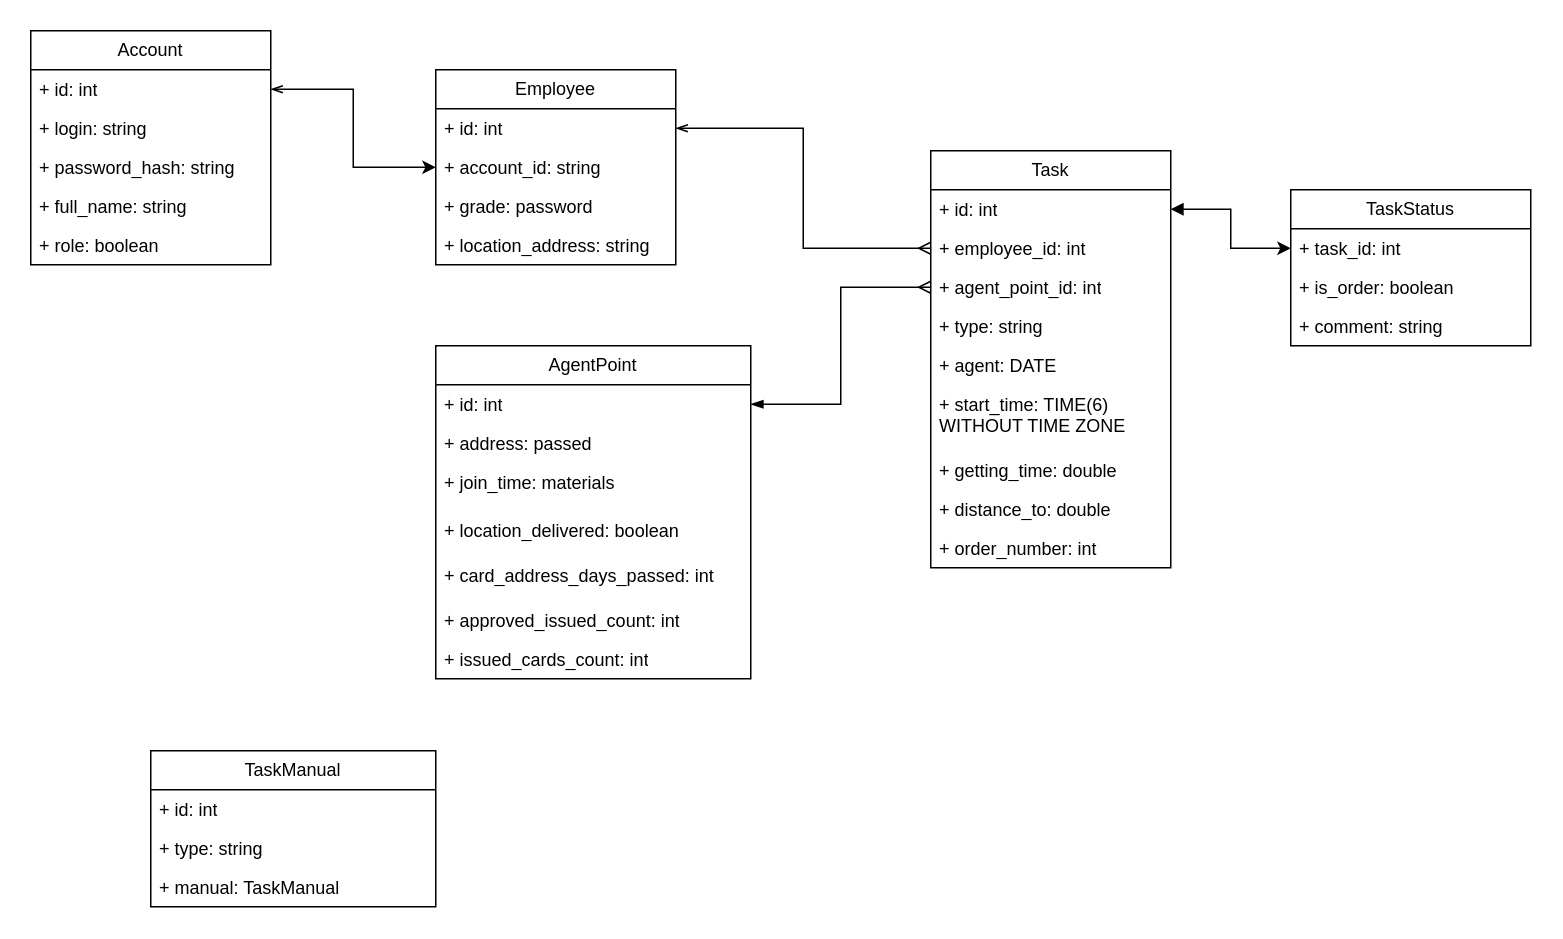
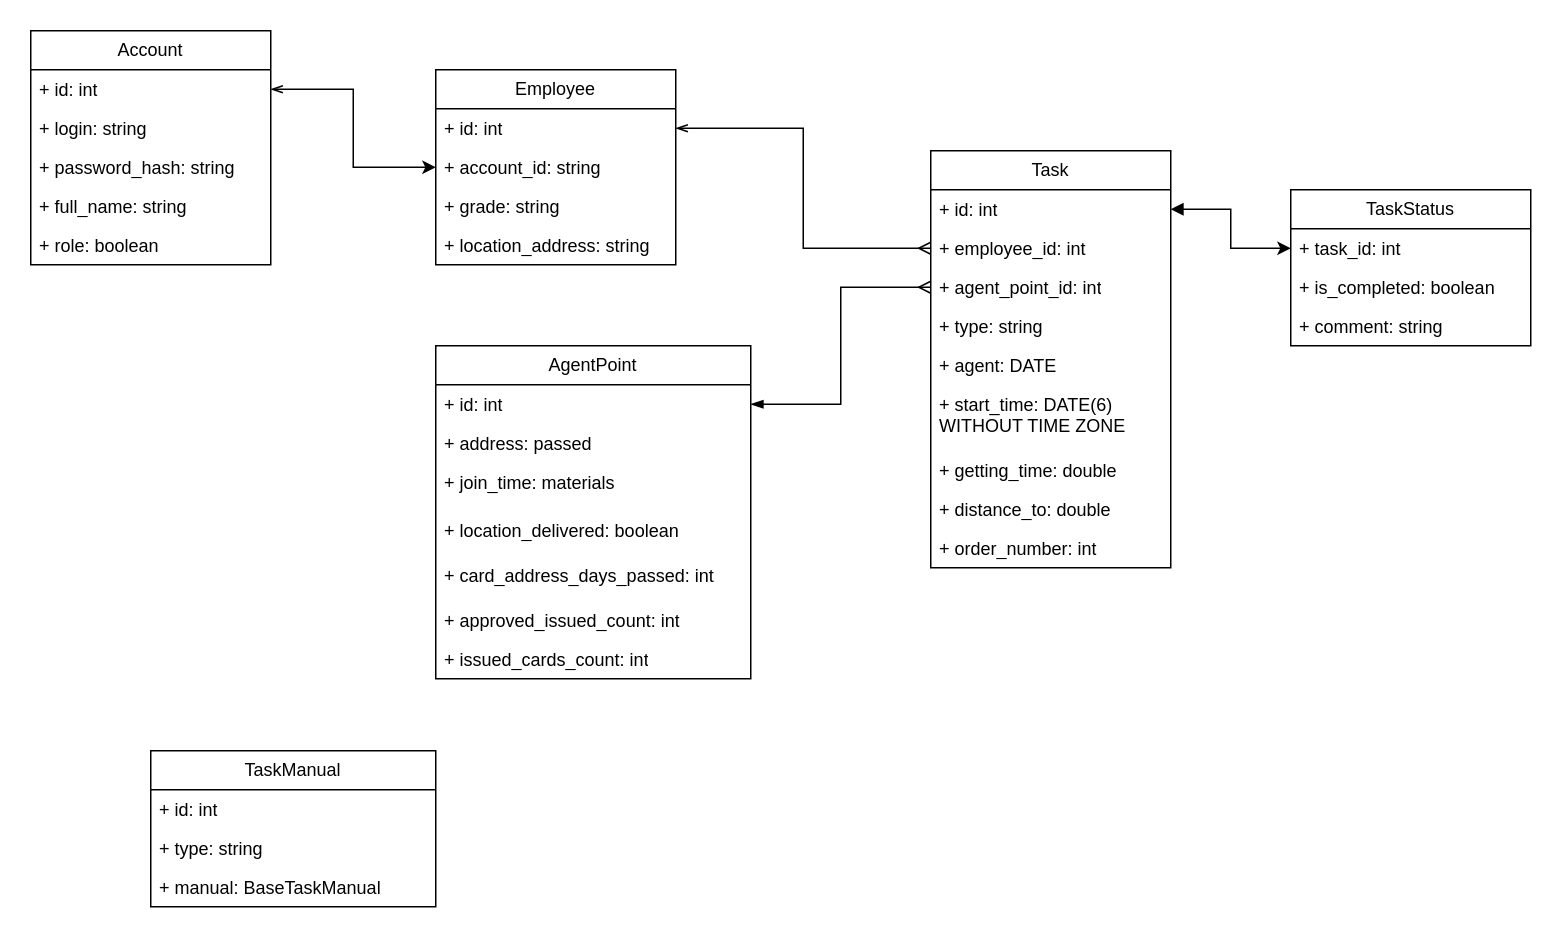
(523, 208) -> (511, 208)
(1384, 289) -> (1402, 289)
(1052, 417) -> (1052, 417)
(249, 889) -> (269, 889)
